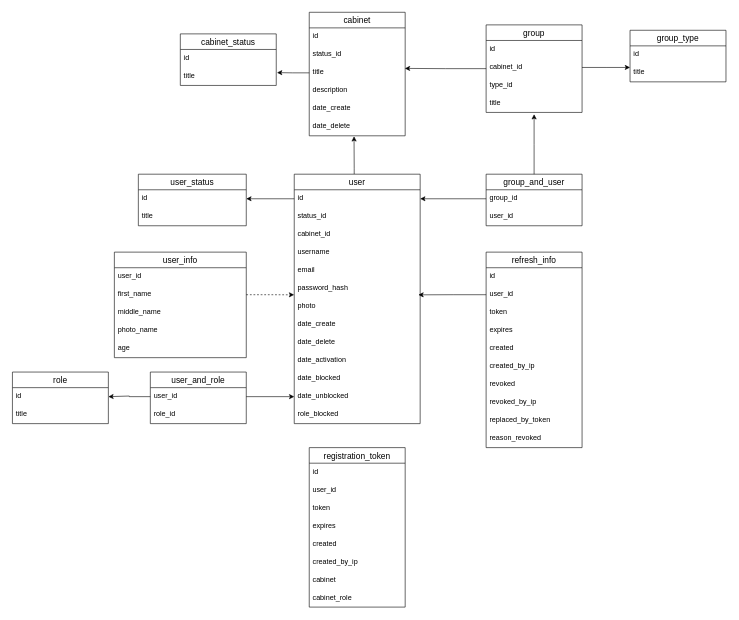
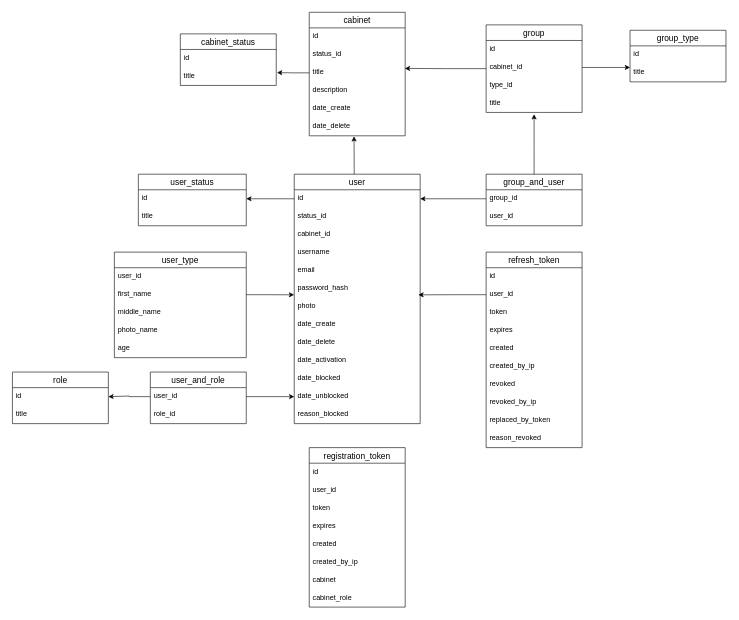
(180, 261) -> (180, 261)
(534, 261) -> (534, 261)
(269, 295) -> (269, 295)
(320, 414) -> (325, 414)
